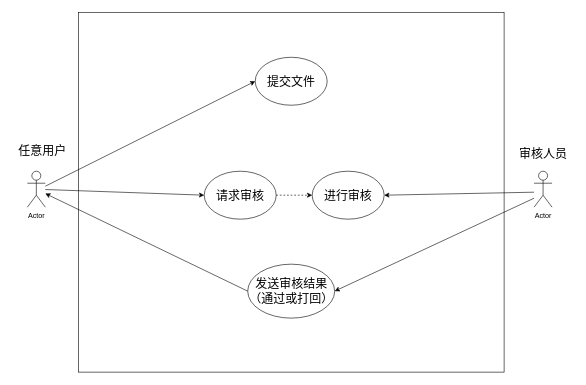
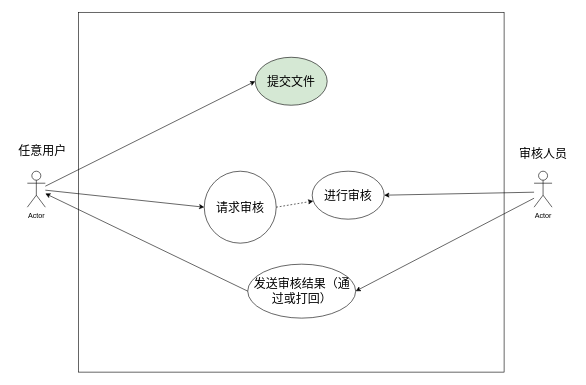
(291, 81) -> (291, 81)
(240, 195) -> (240, 207)
(291, 291) -> (302, 291)
